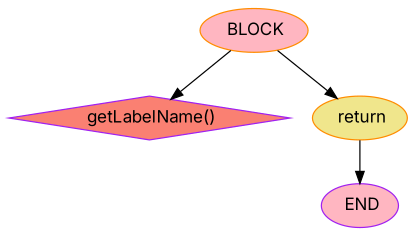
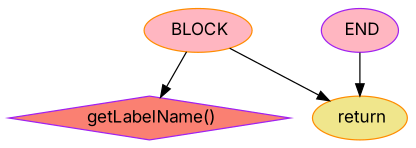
(360, 156) -> (360, 68)
